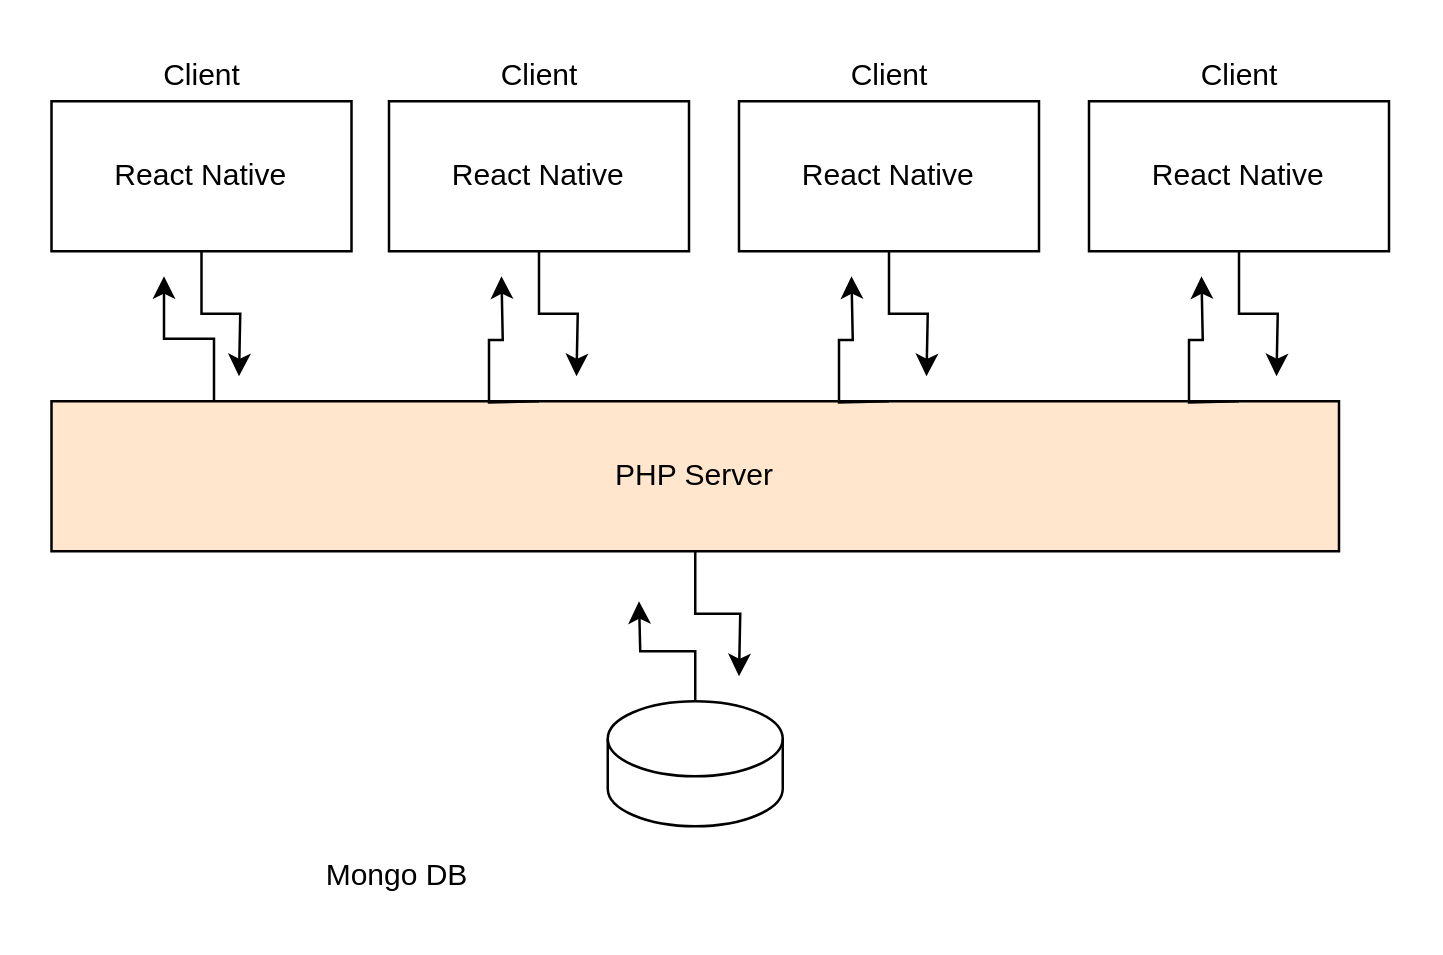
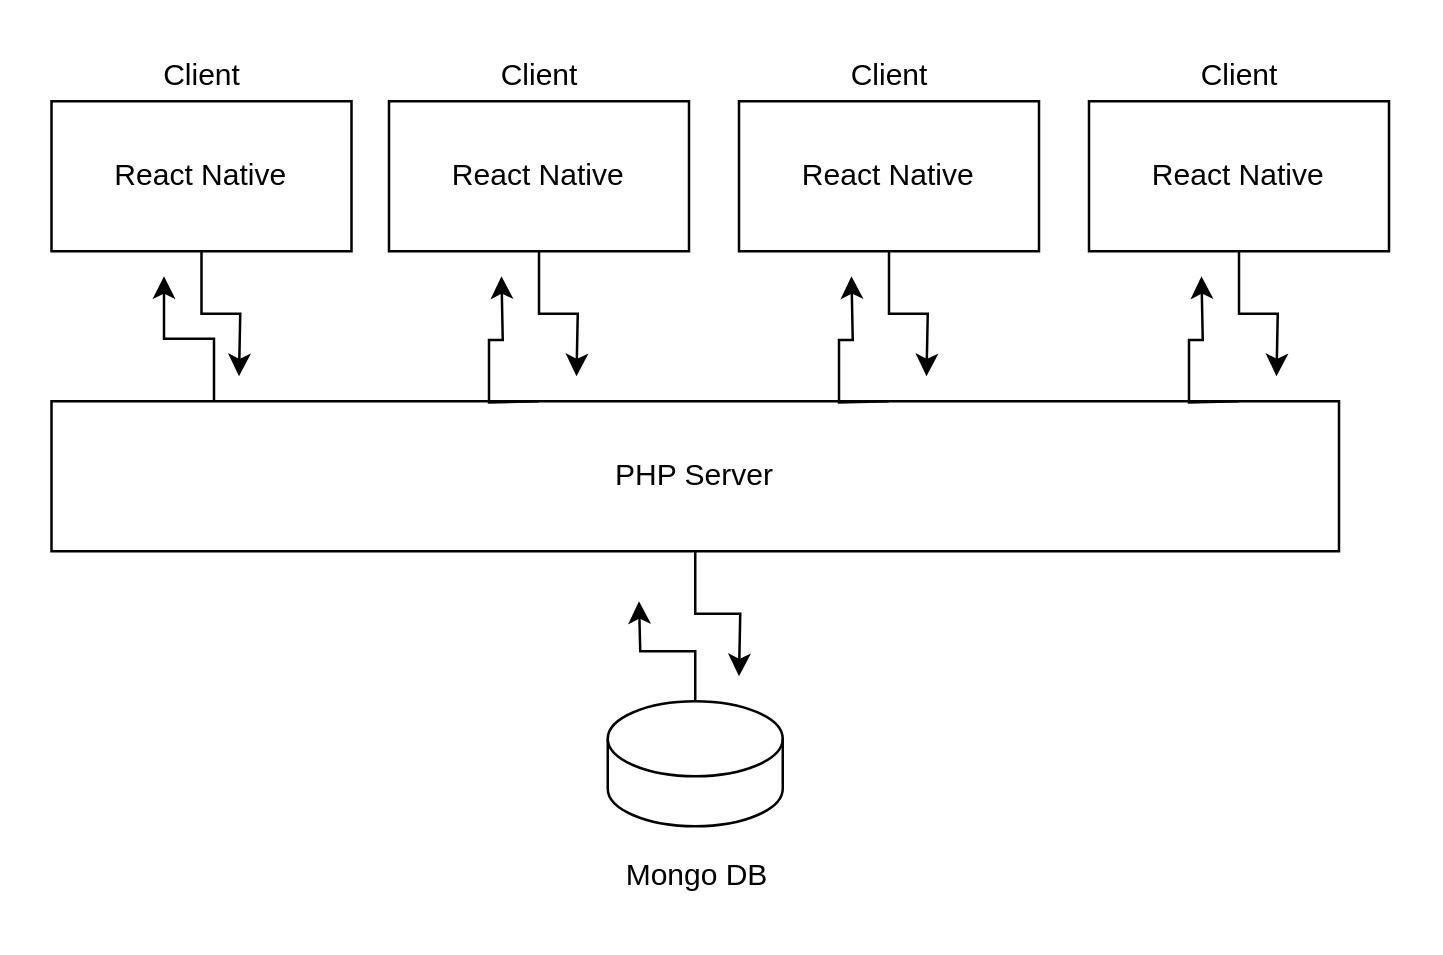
(695, 476) -> (695, 476)
(395, 876) -> (695, 876)
